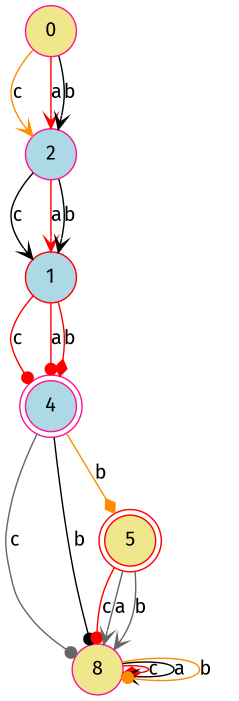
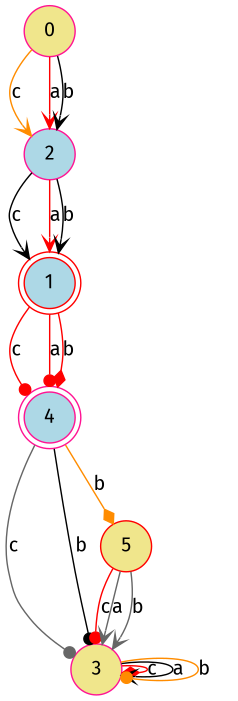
(51, 277) -> (50, 283)
(130, 541) -> (126, 546)
(98, 669) -> (96, 669)
